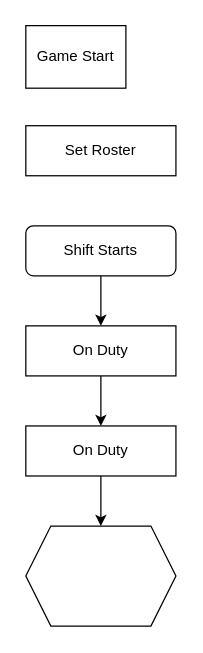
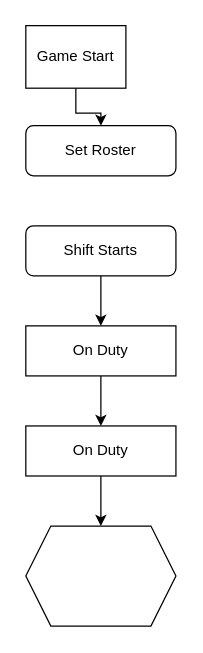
none -> (78, 113)
(101, 151) -> (101, 151)
